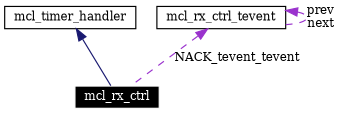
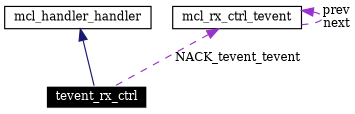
(70, 18) -> (78, 18)
(117, 97) -> (97, 97)
